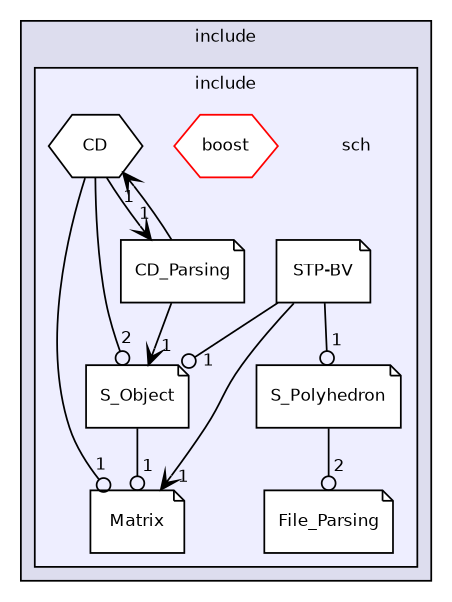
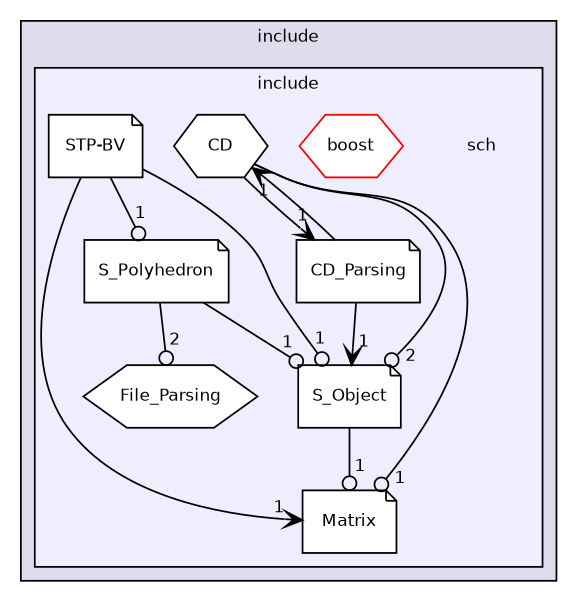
none -> (247, 330)
(329, 522) -> (170, 396)
